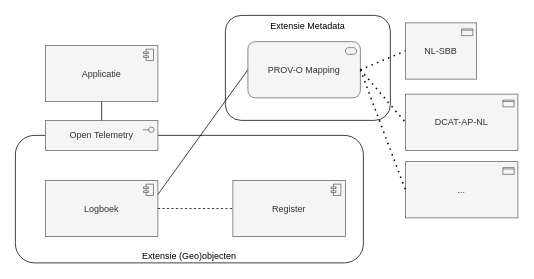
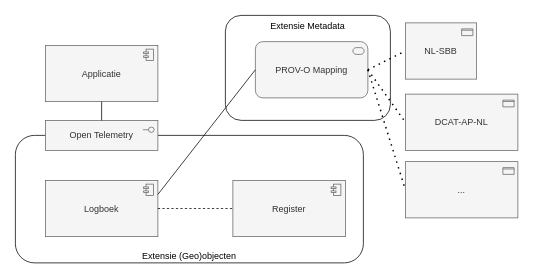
(304, 70) -> (312, 70)
